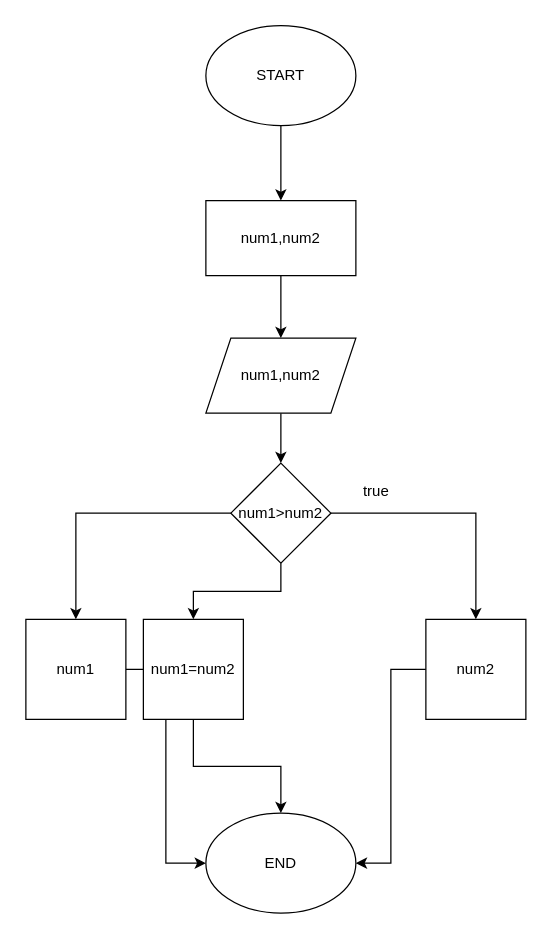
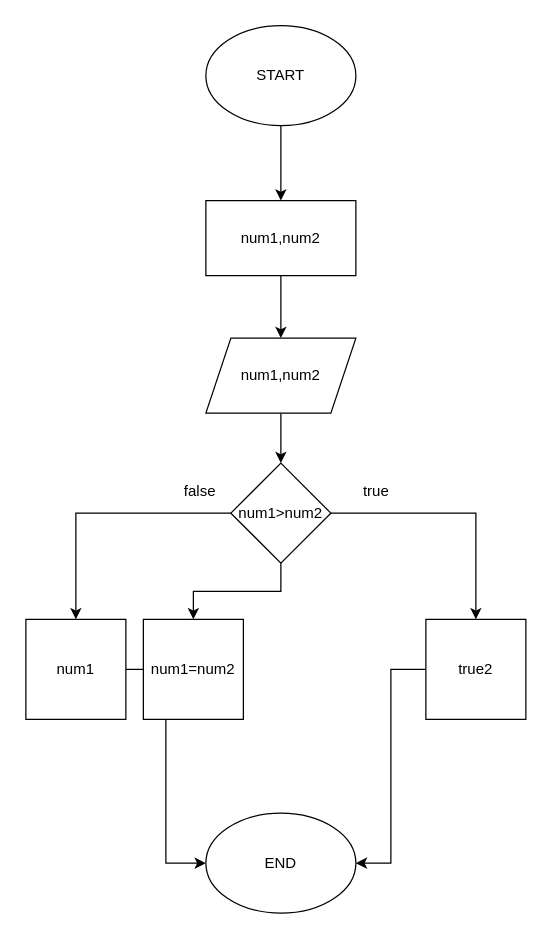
none -> (199, 492)
(476, 669) -> (476, 669)
(232, 766) -> none
